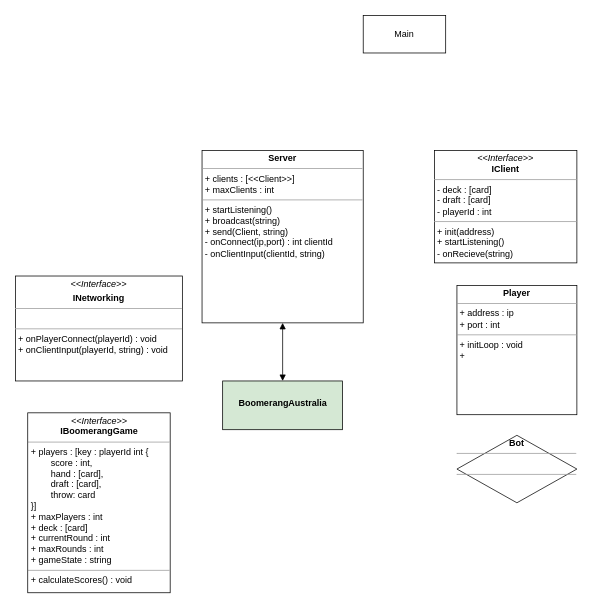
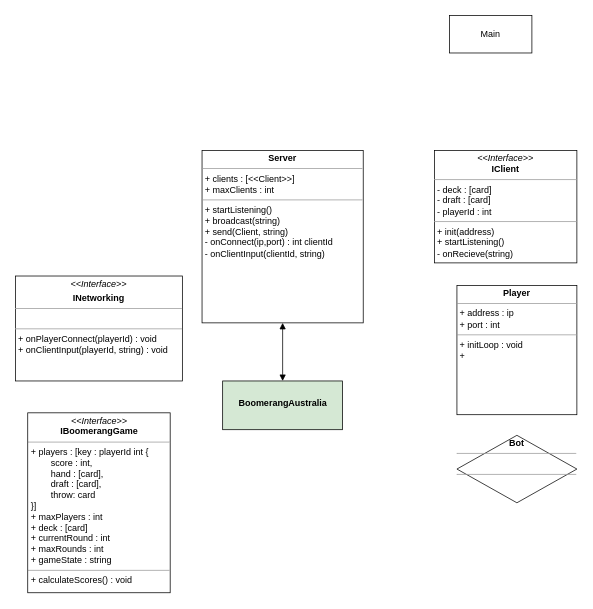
(405, 34) -> (491, 34)
